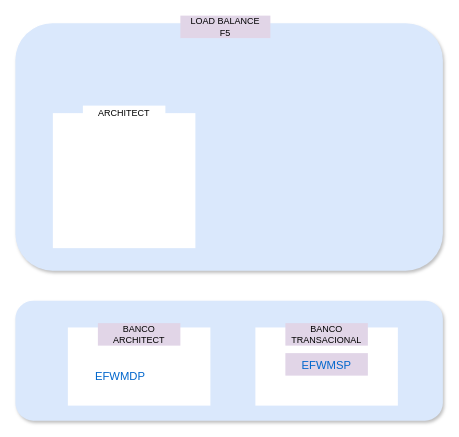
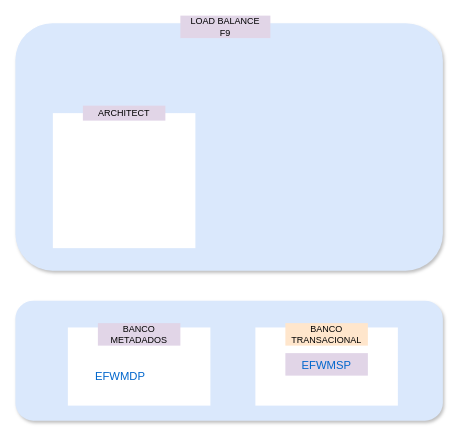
(225, 27) -> (225, 27)
(124, 113) -> (124, 113)
(139, 334) -> (139, 334)
(327, 334) -> (327, 334)
